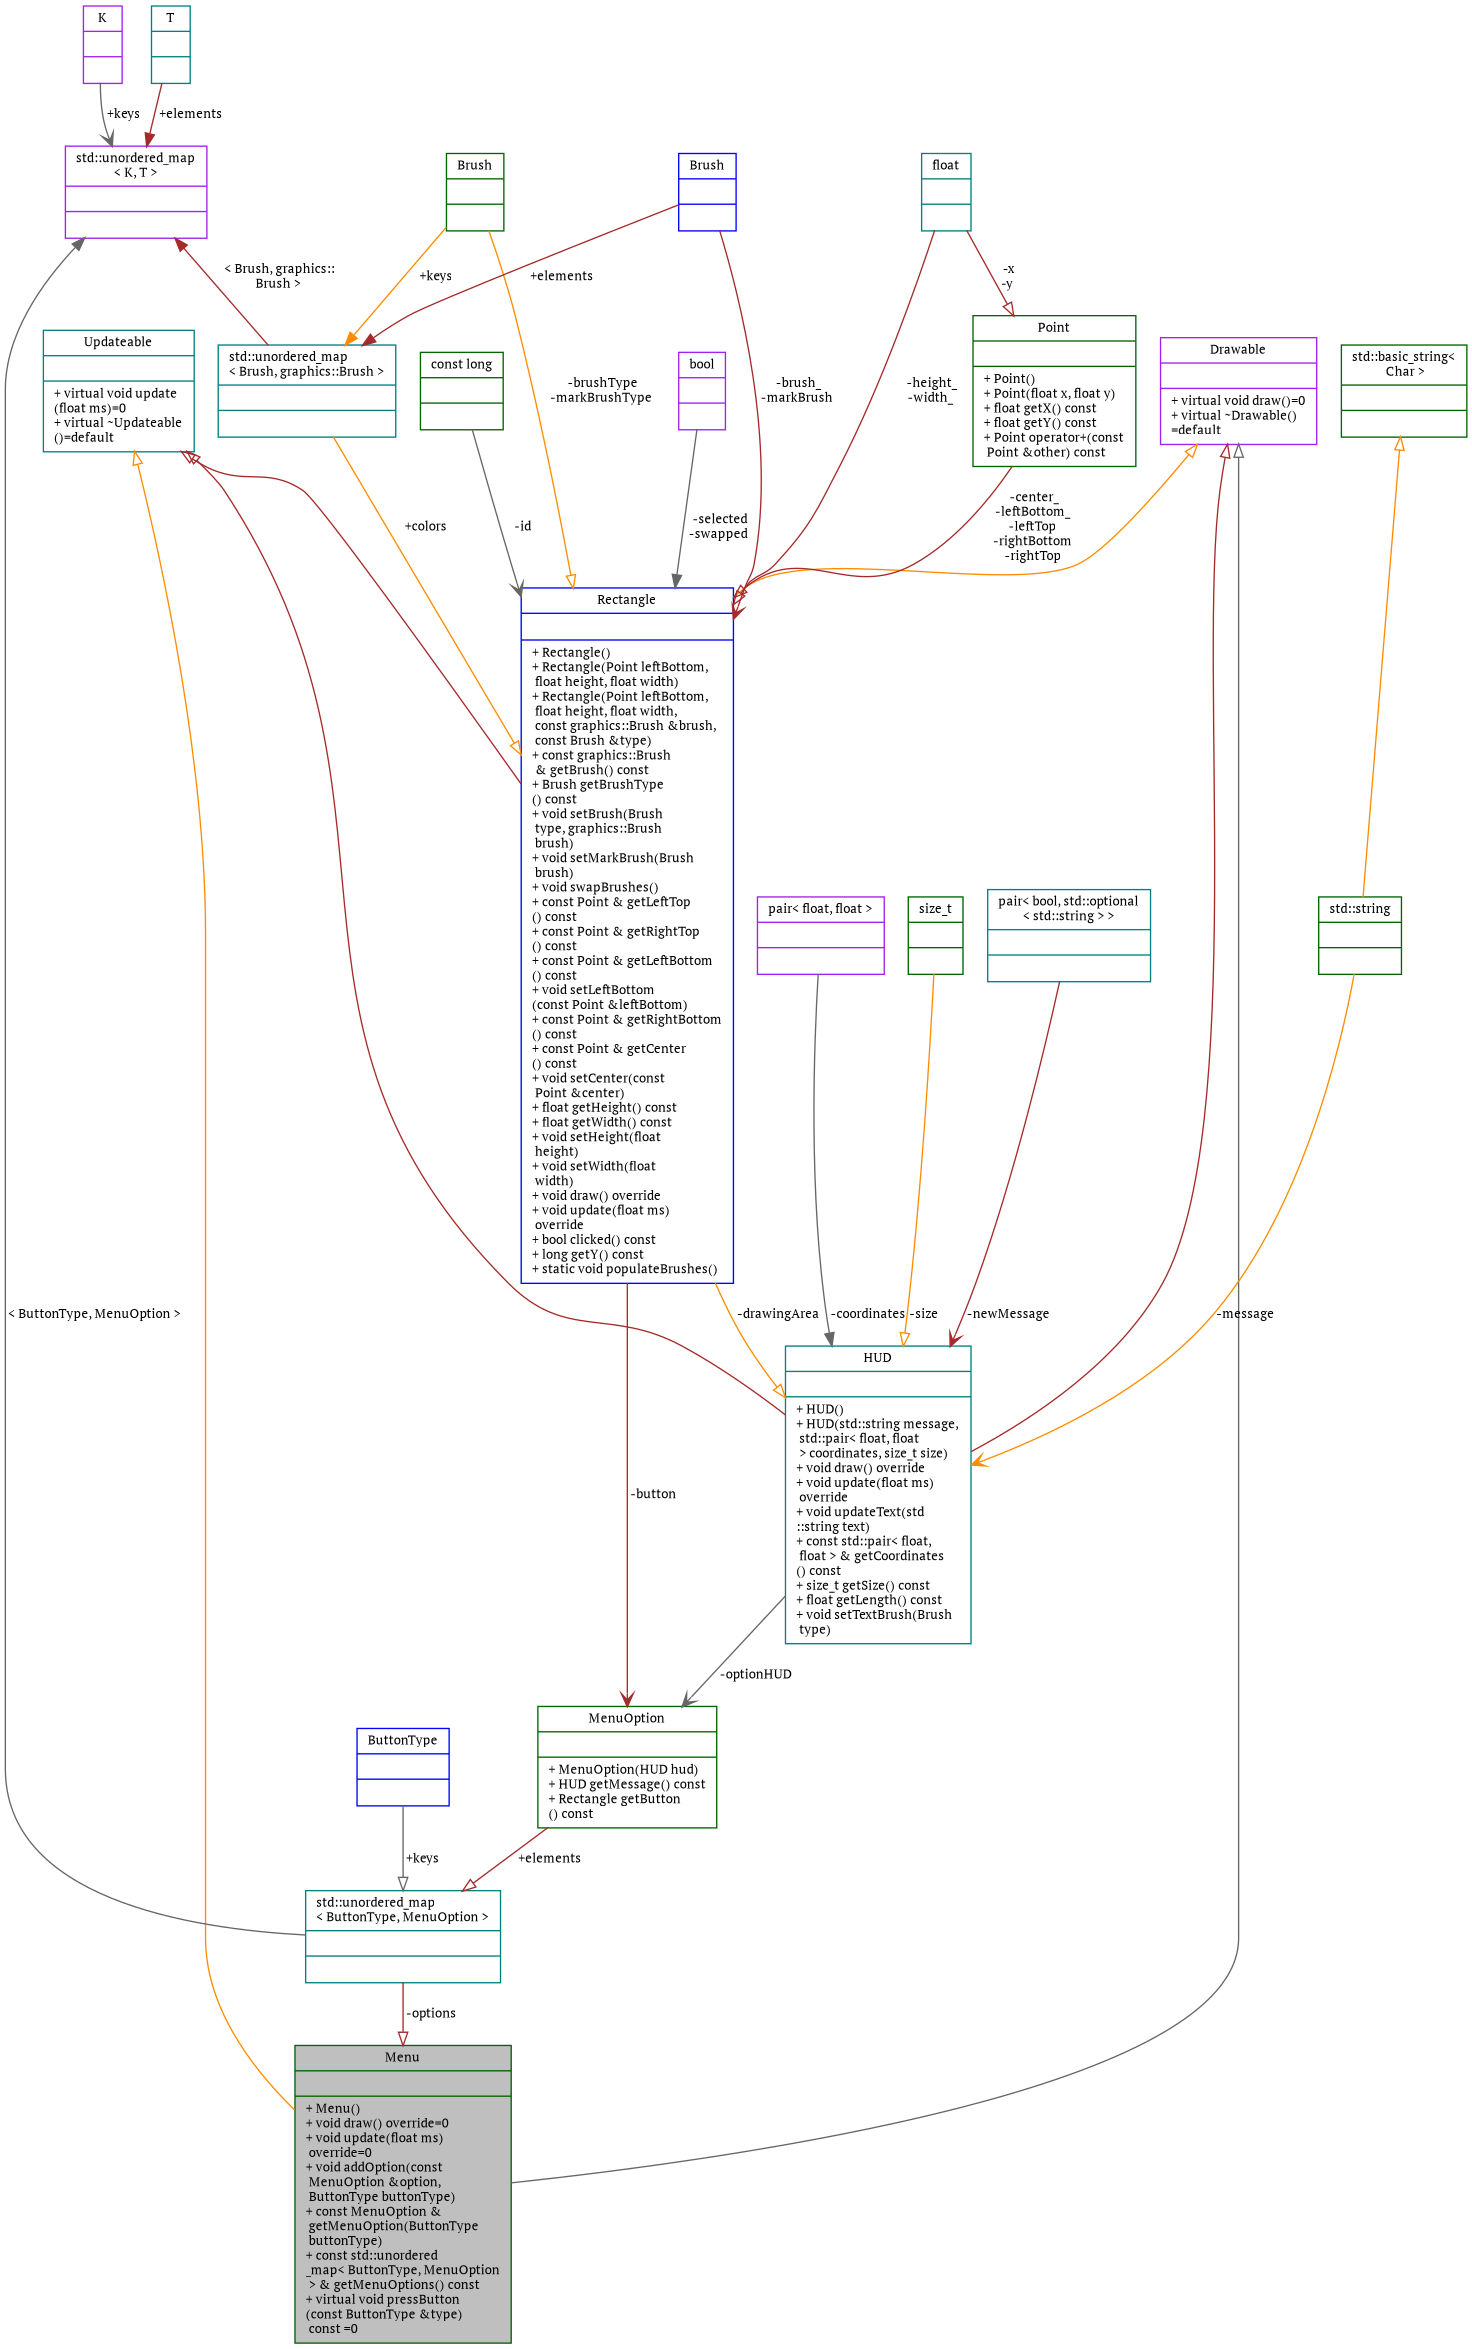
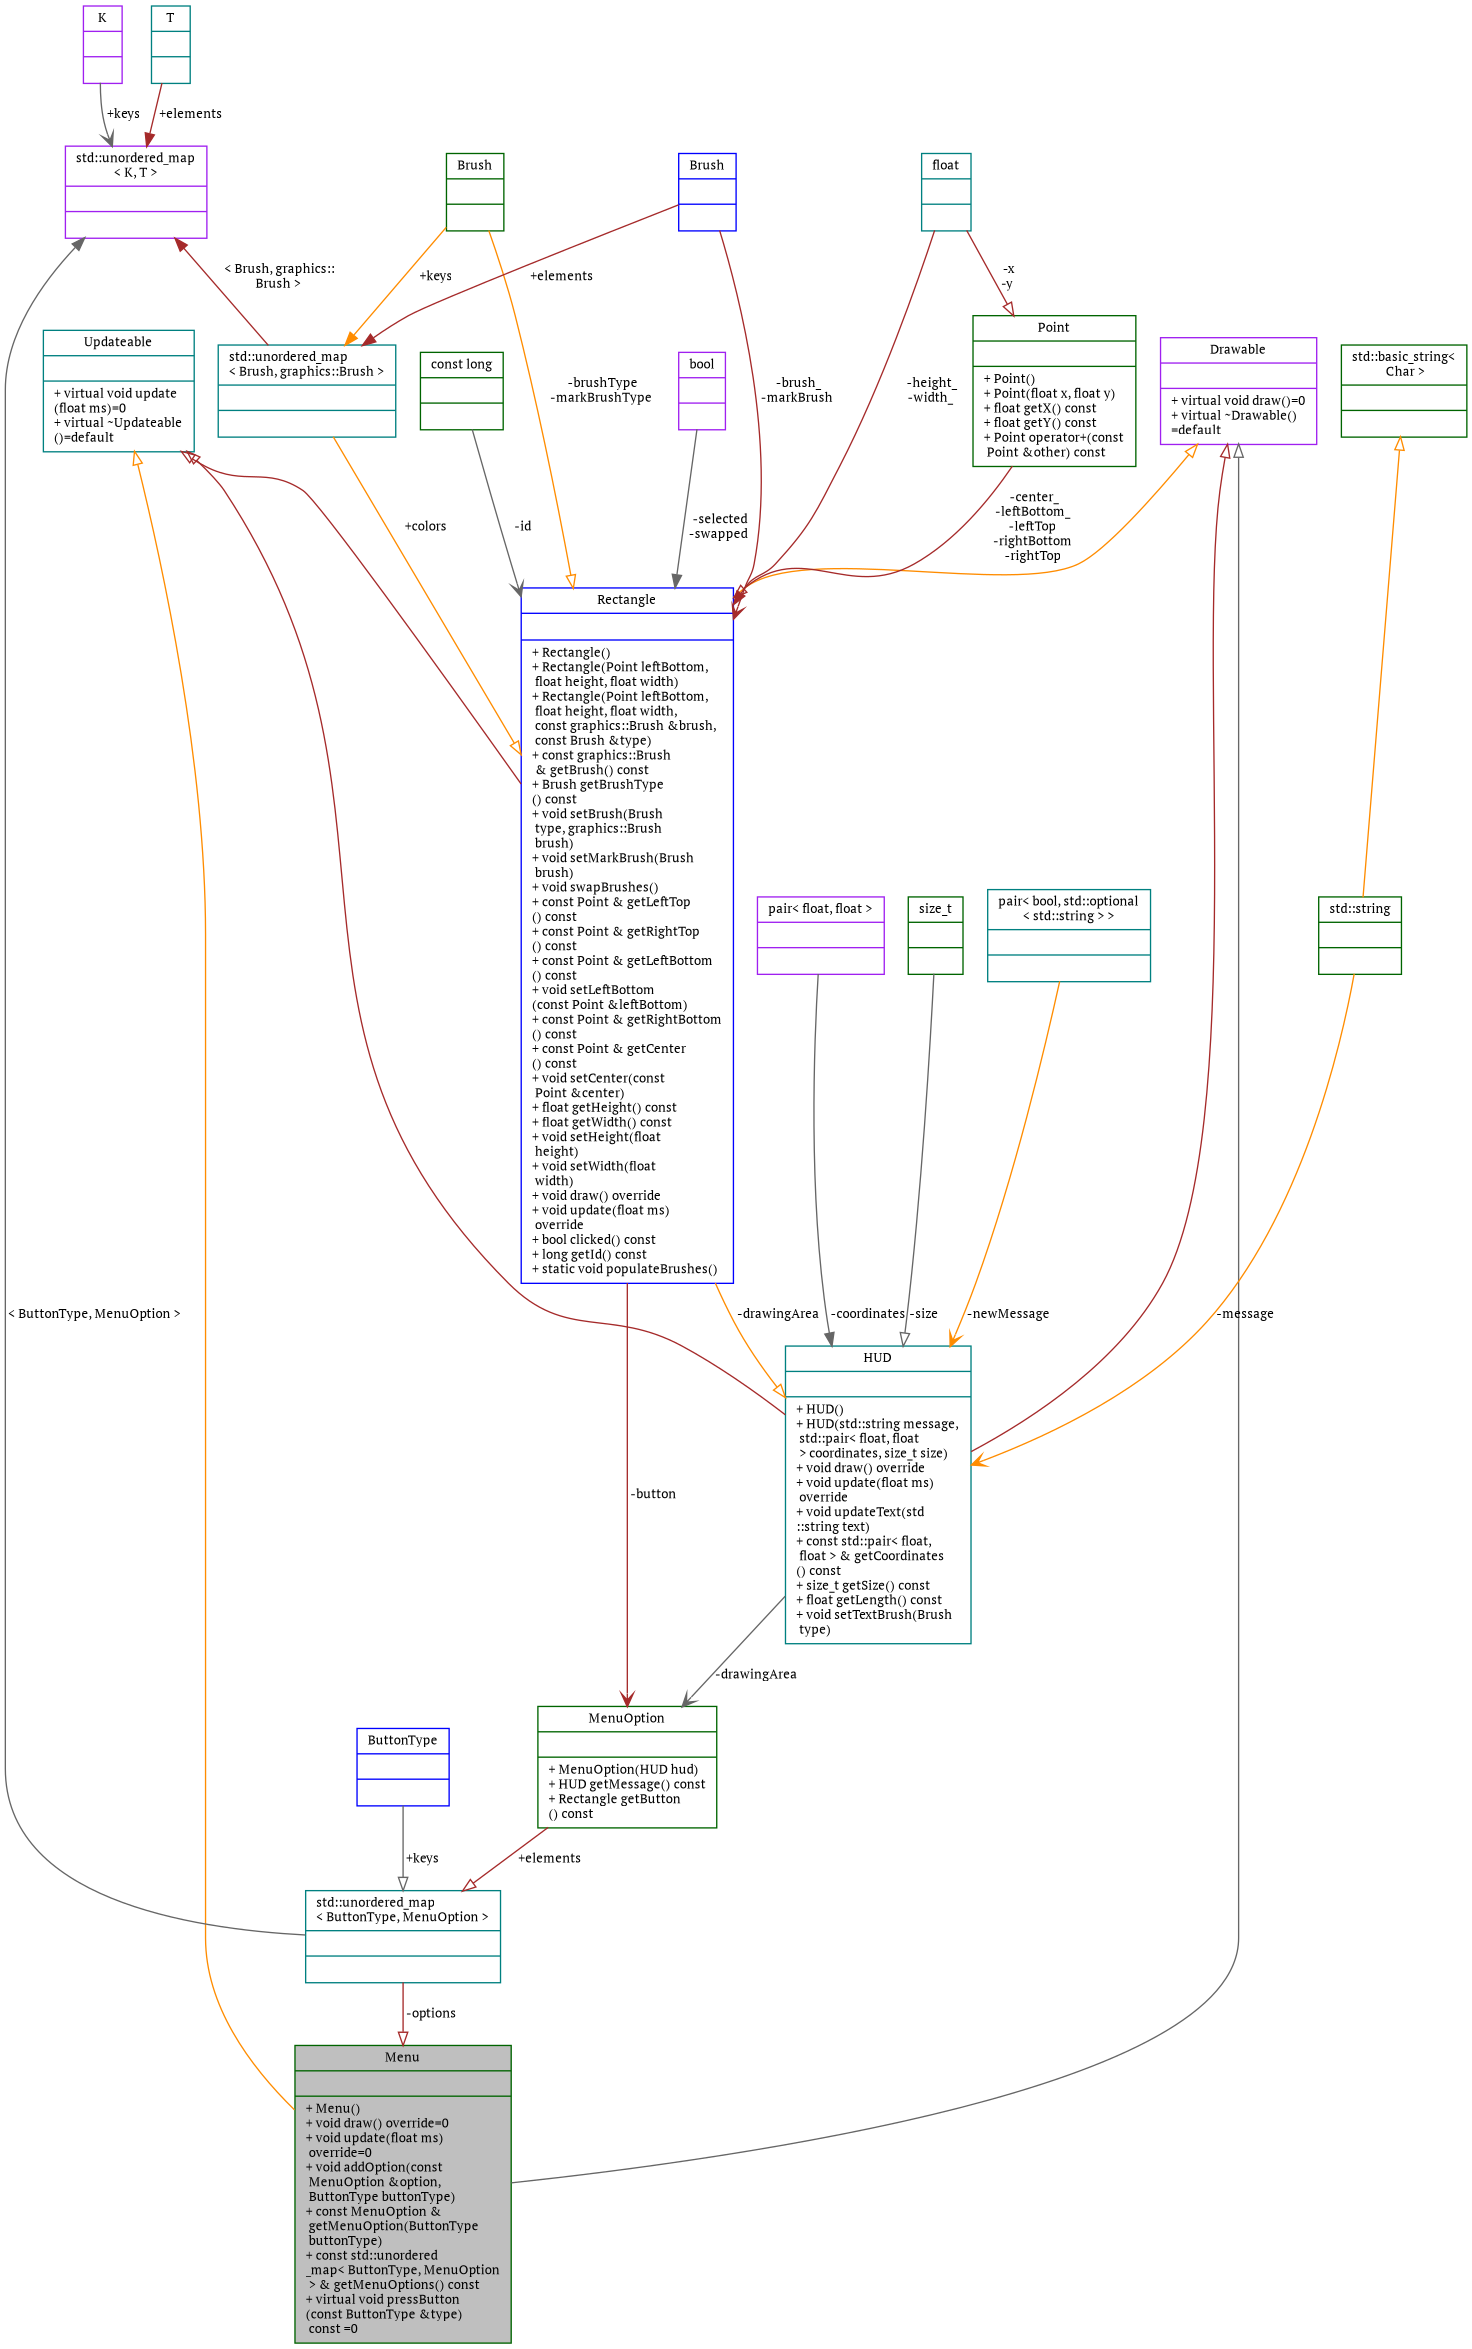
(860, 425) -> (860, 425)
(922, 1154) -> (922, 1154)
(1015, 1160) -> (1015, 1160)
(589, 1255) -> (590, 1255)
(755, 1675) -> (755, 1675)
